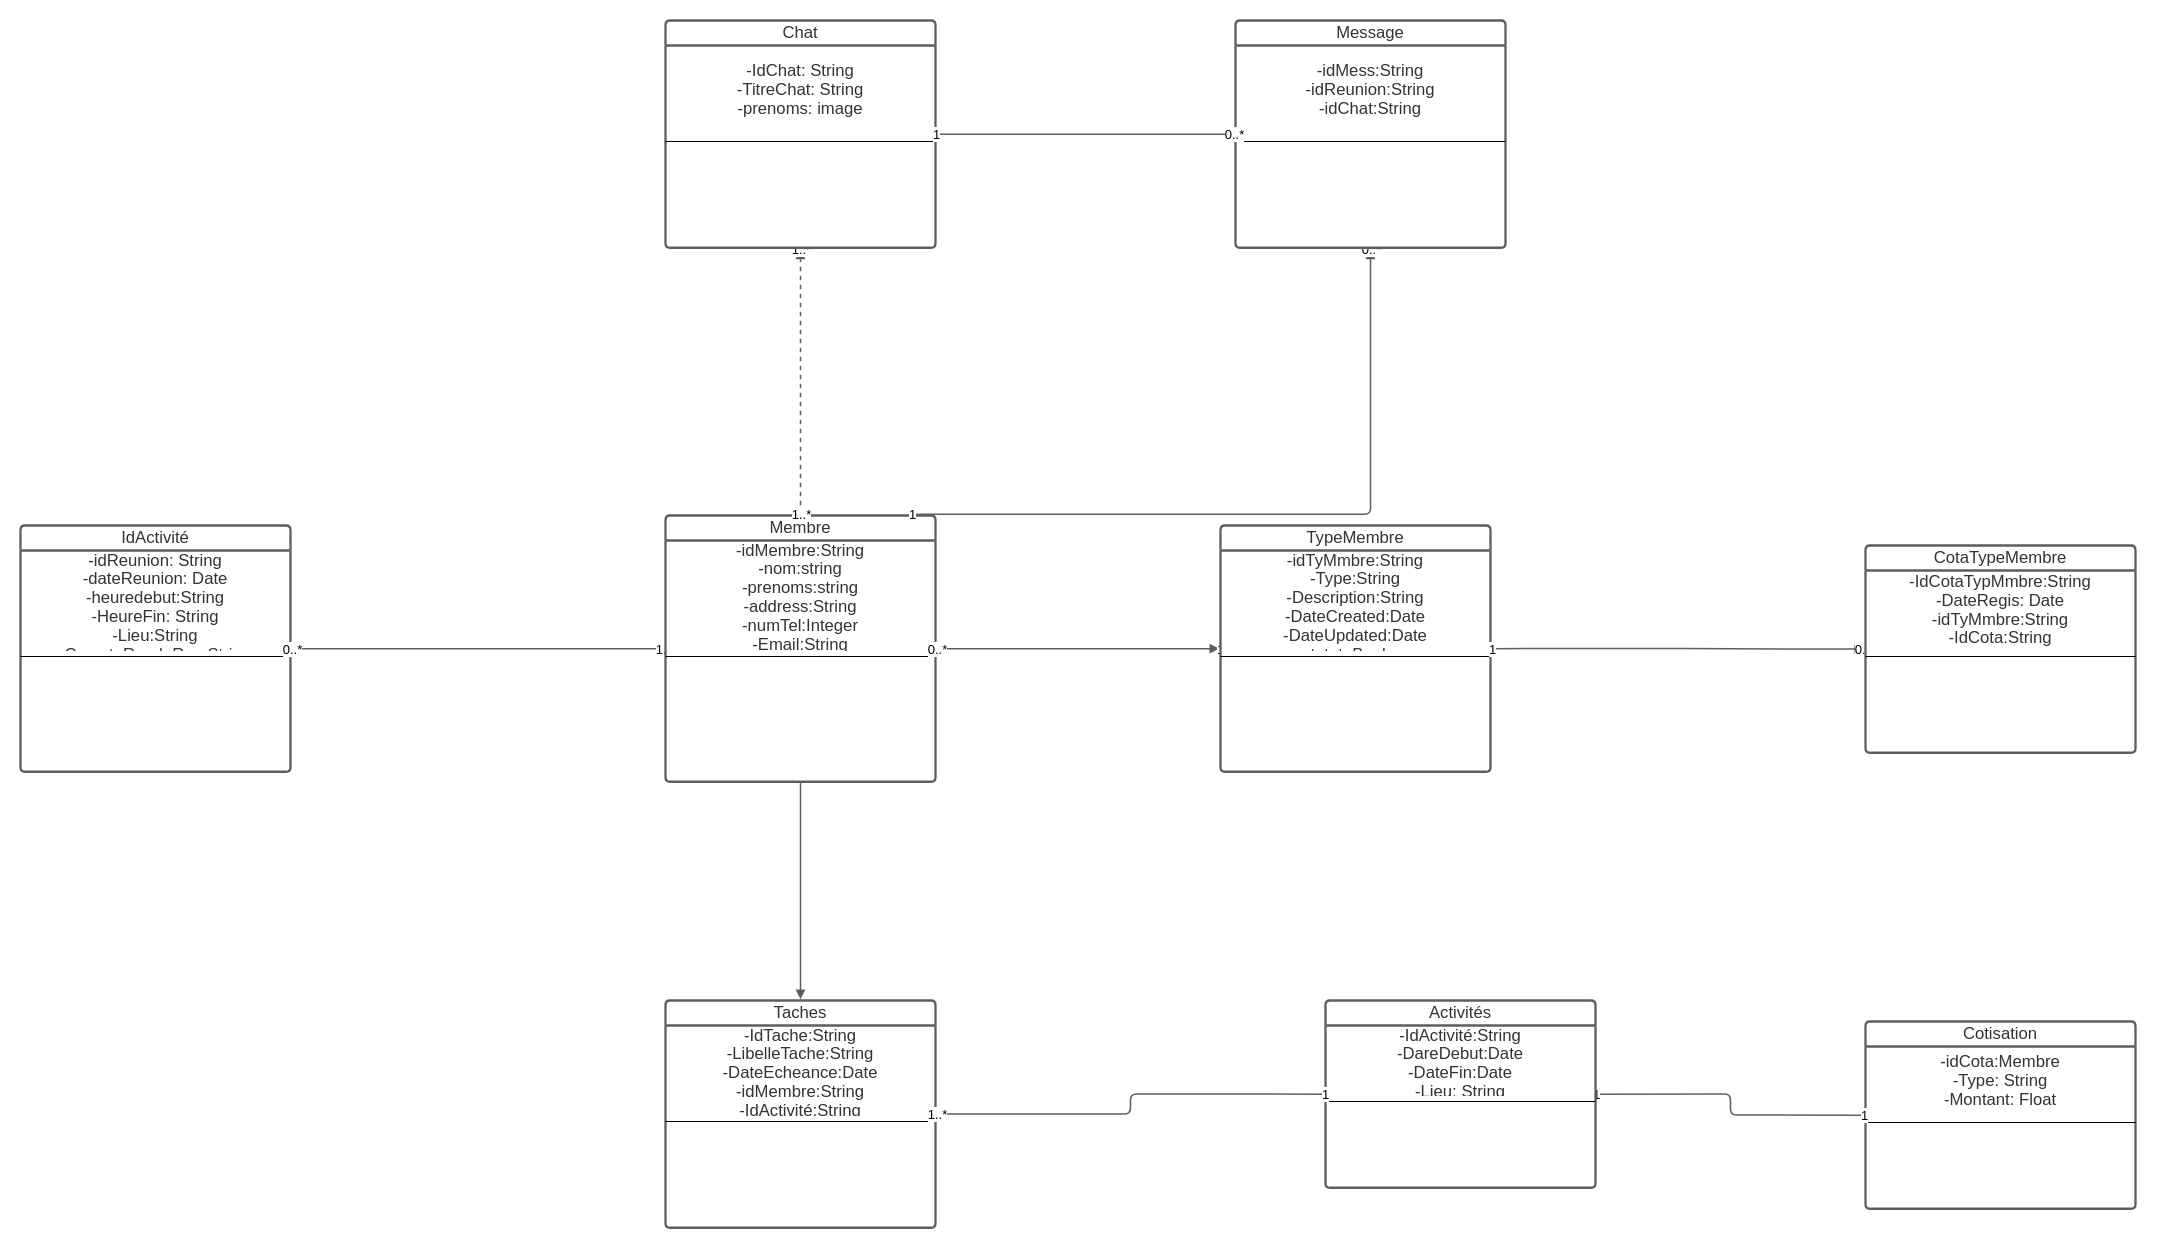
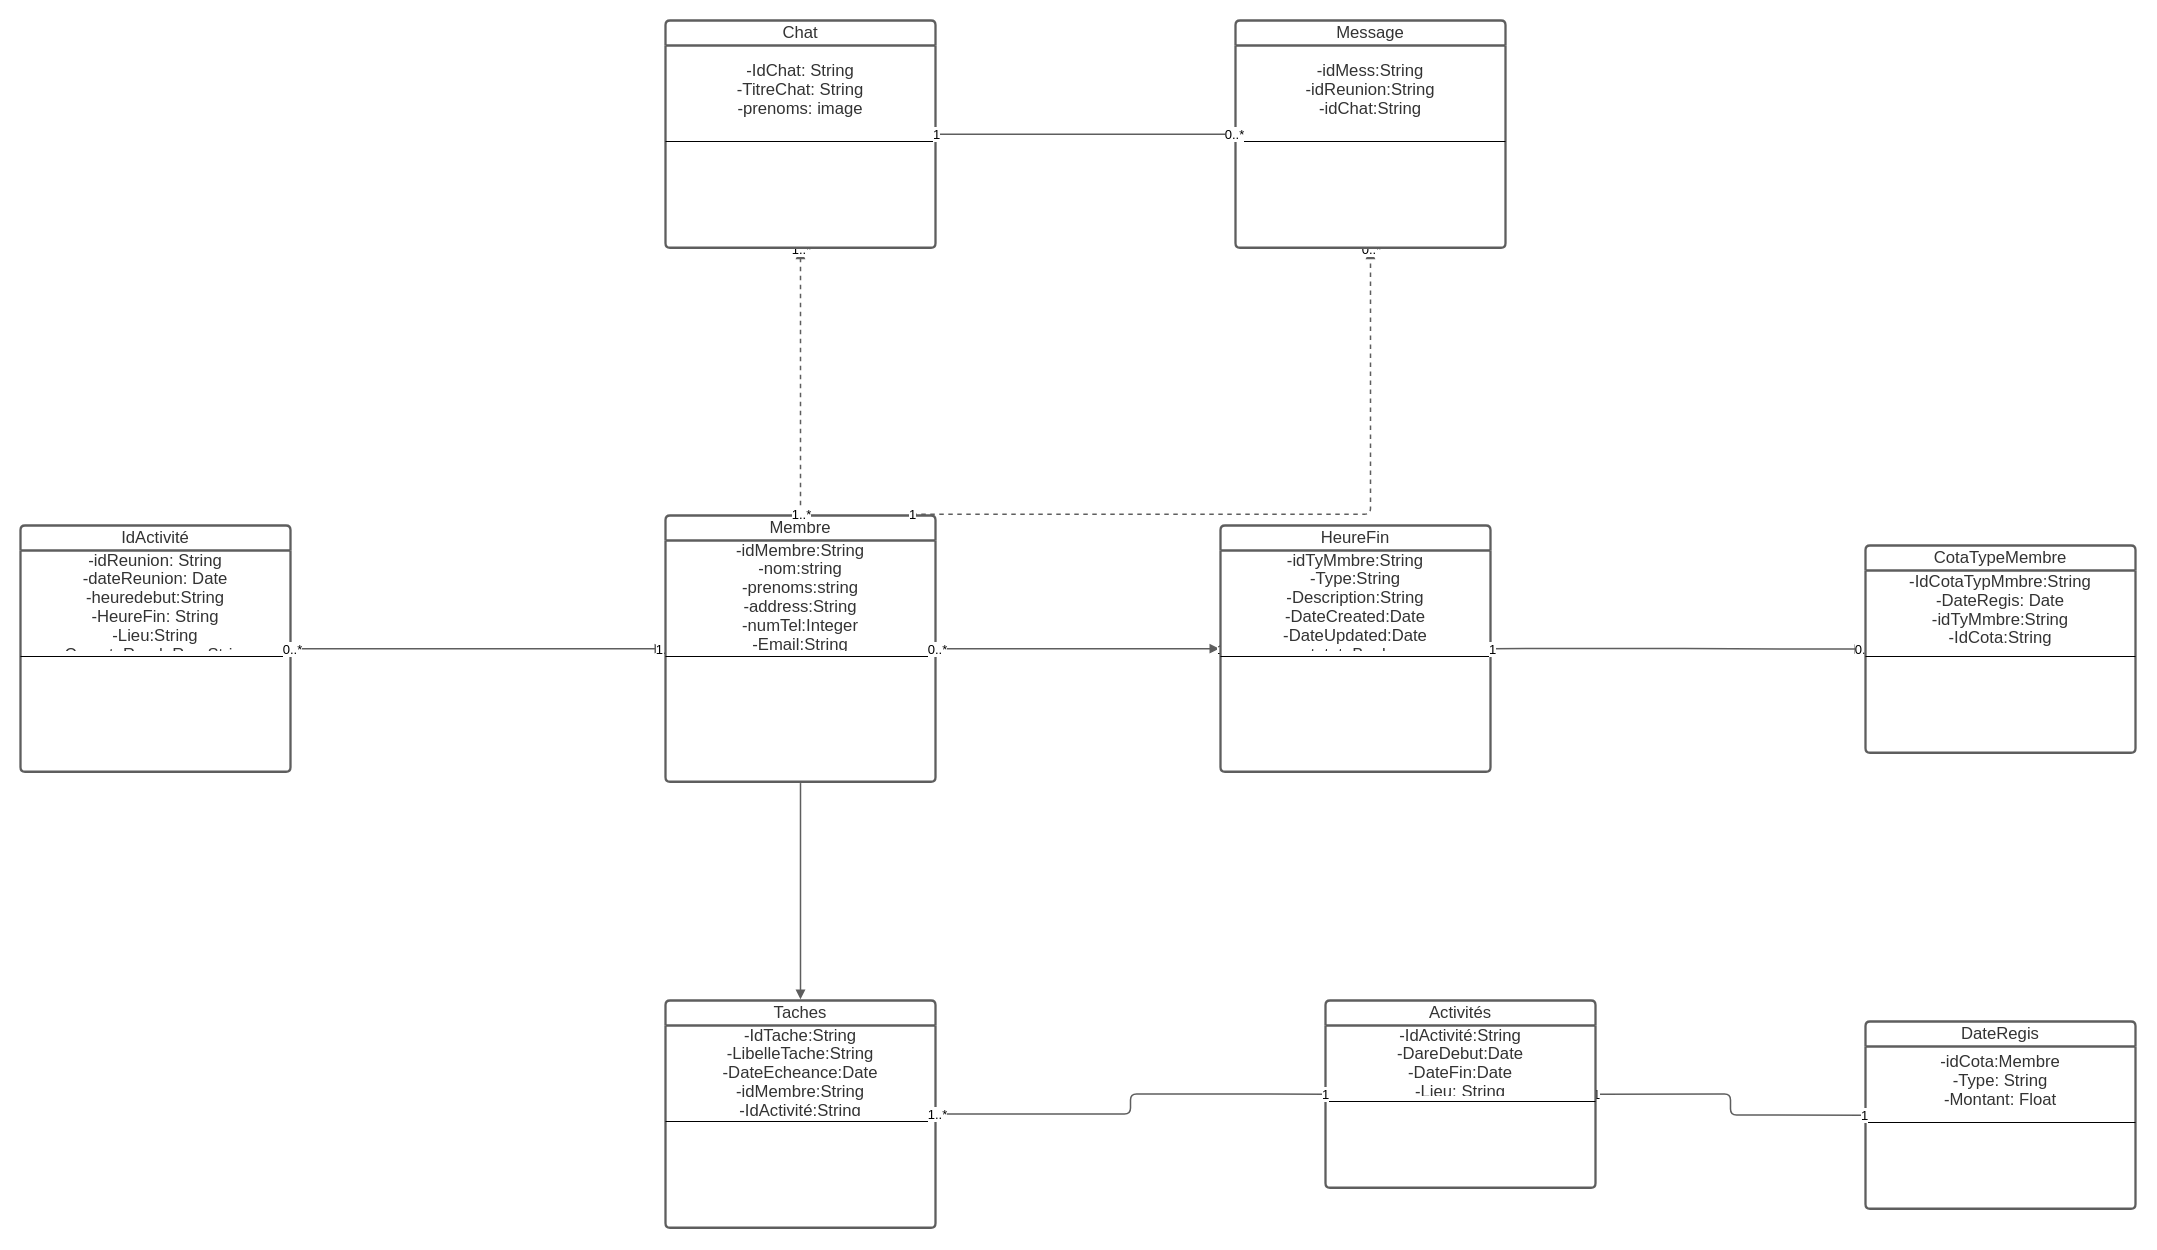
(1269, 514) -> (1269, 514)
(1356, 539) -> (1356, 539)
(654, 649) -> (653, 649)
(2001, 1035) -> (2001, 1035)
